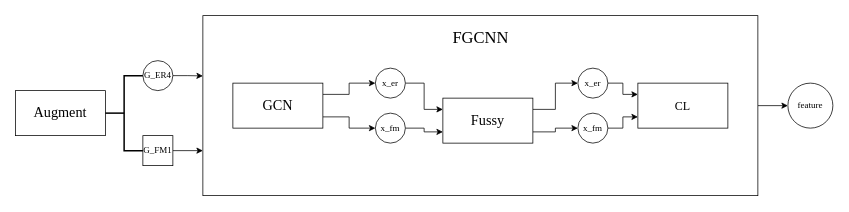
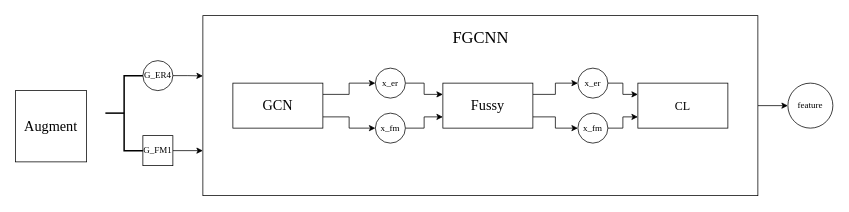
(60, 113) -> (51, 126)
(488, 120) -> (488, 105)
